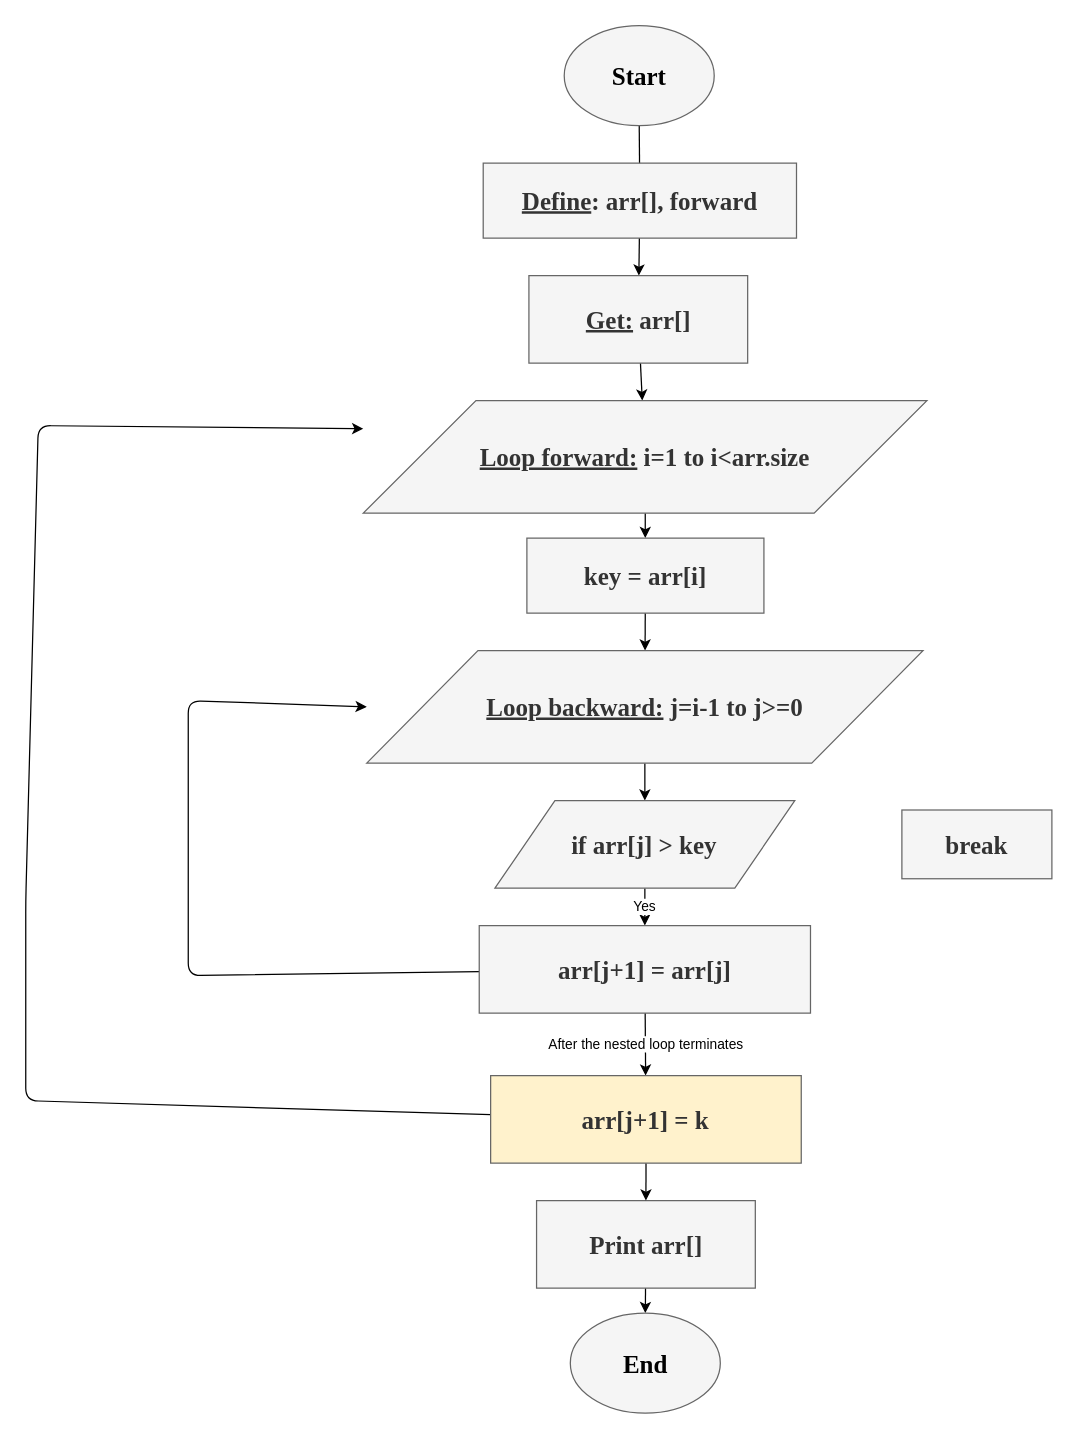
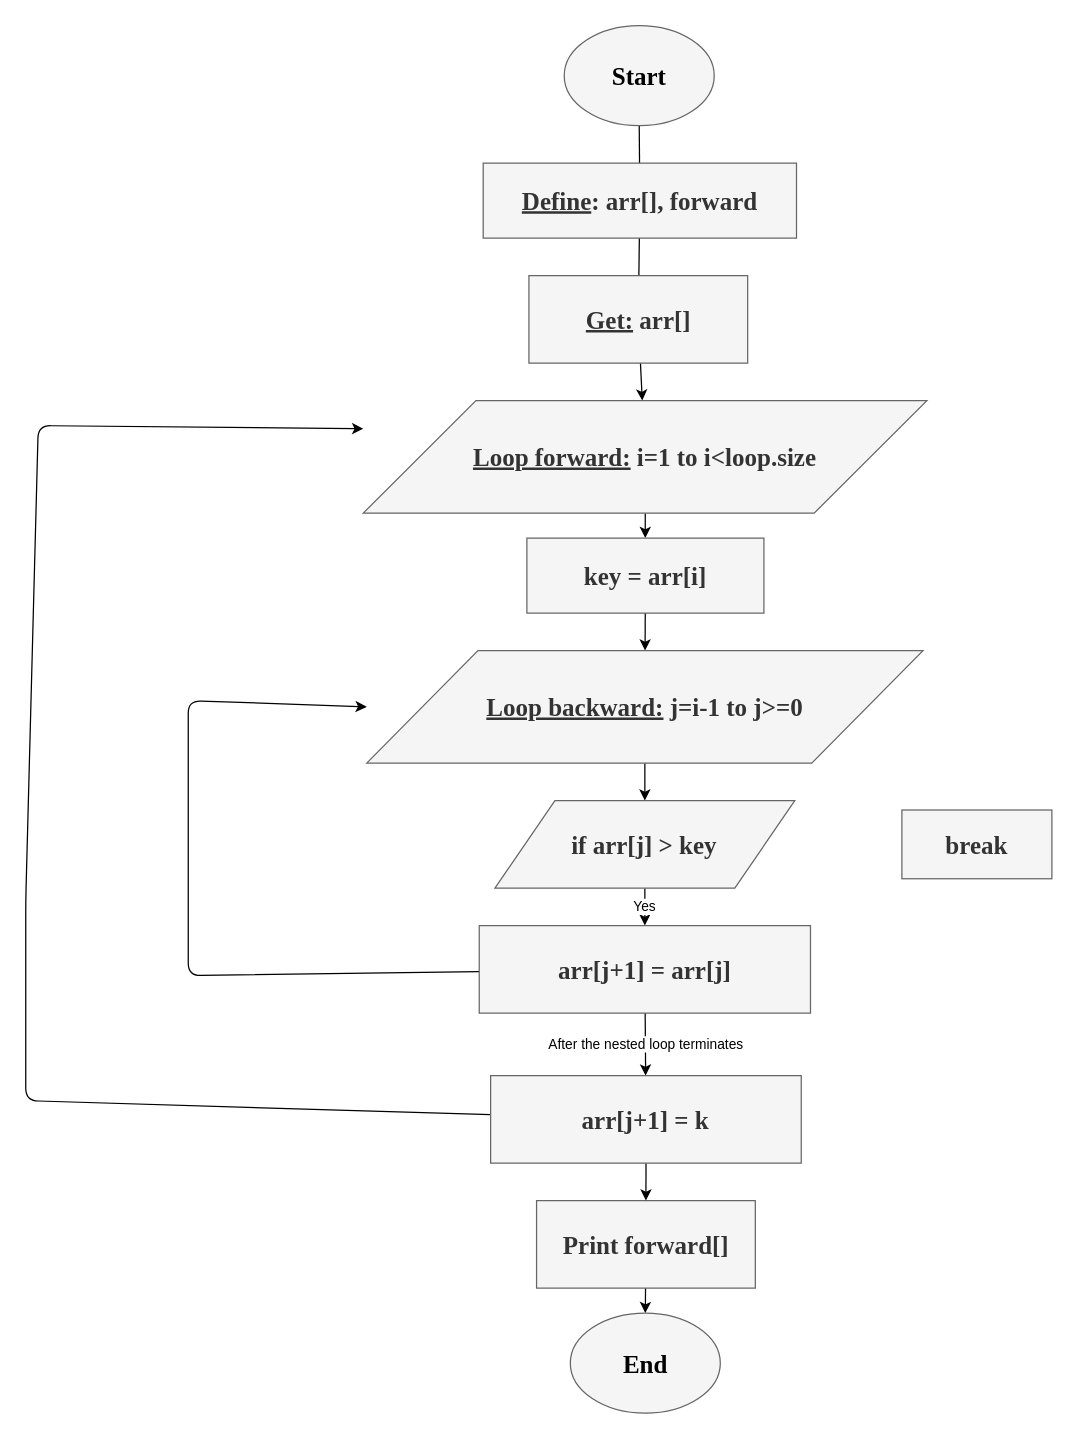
(639, 266) -> (639, 269)
(645, 457) -> (645, 457)
(646, 1119) -> (646, 1119)
(646, 1244) -> (646, 1244)
